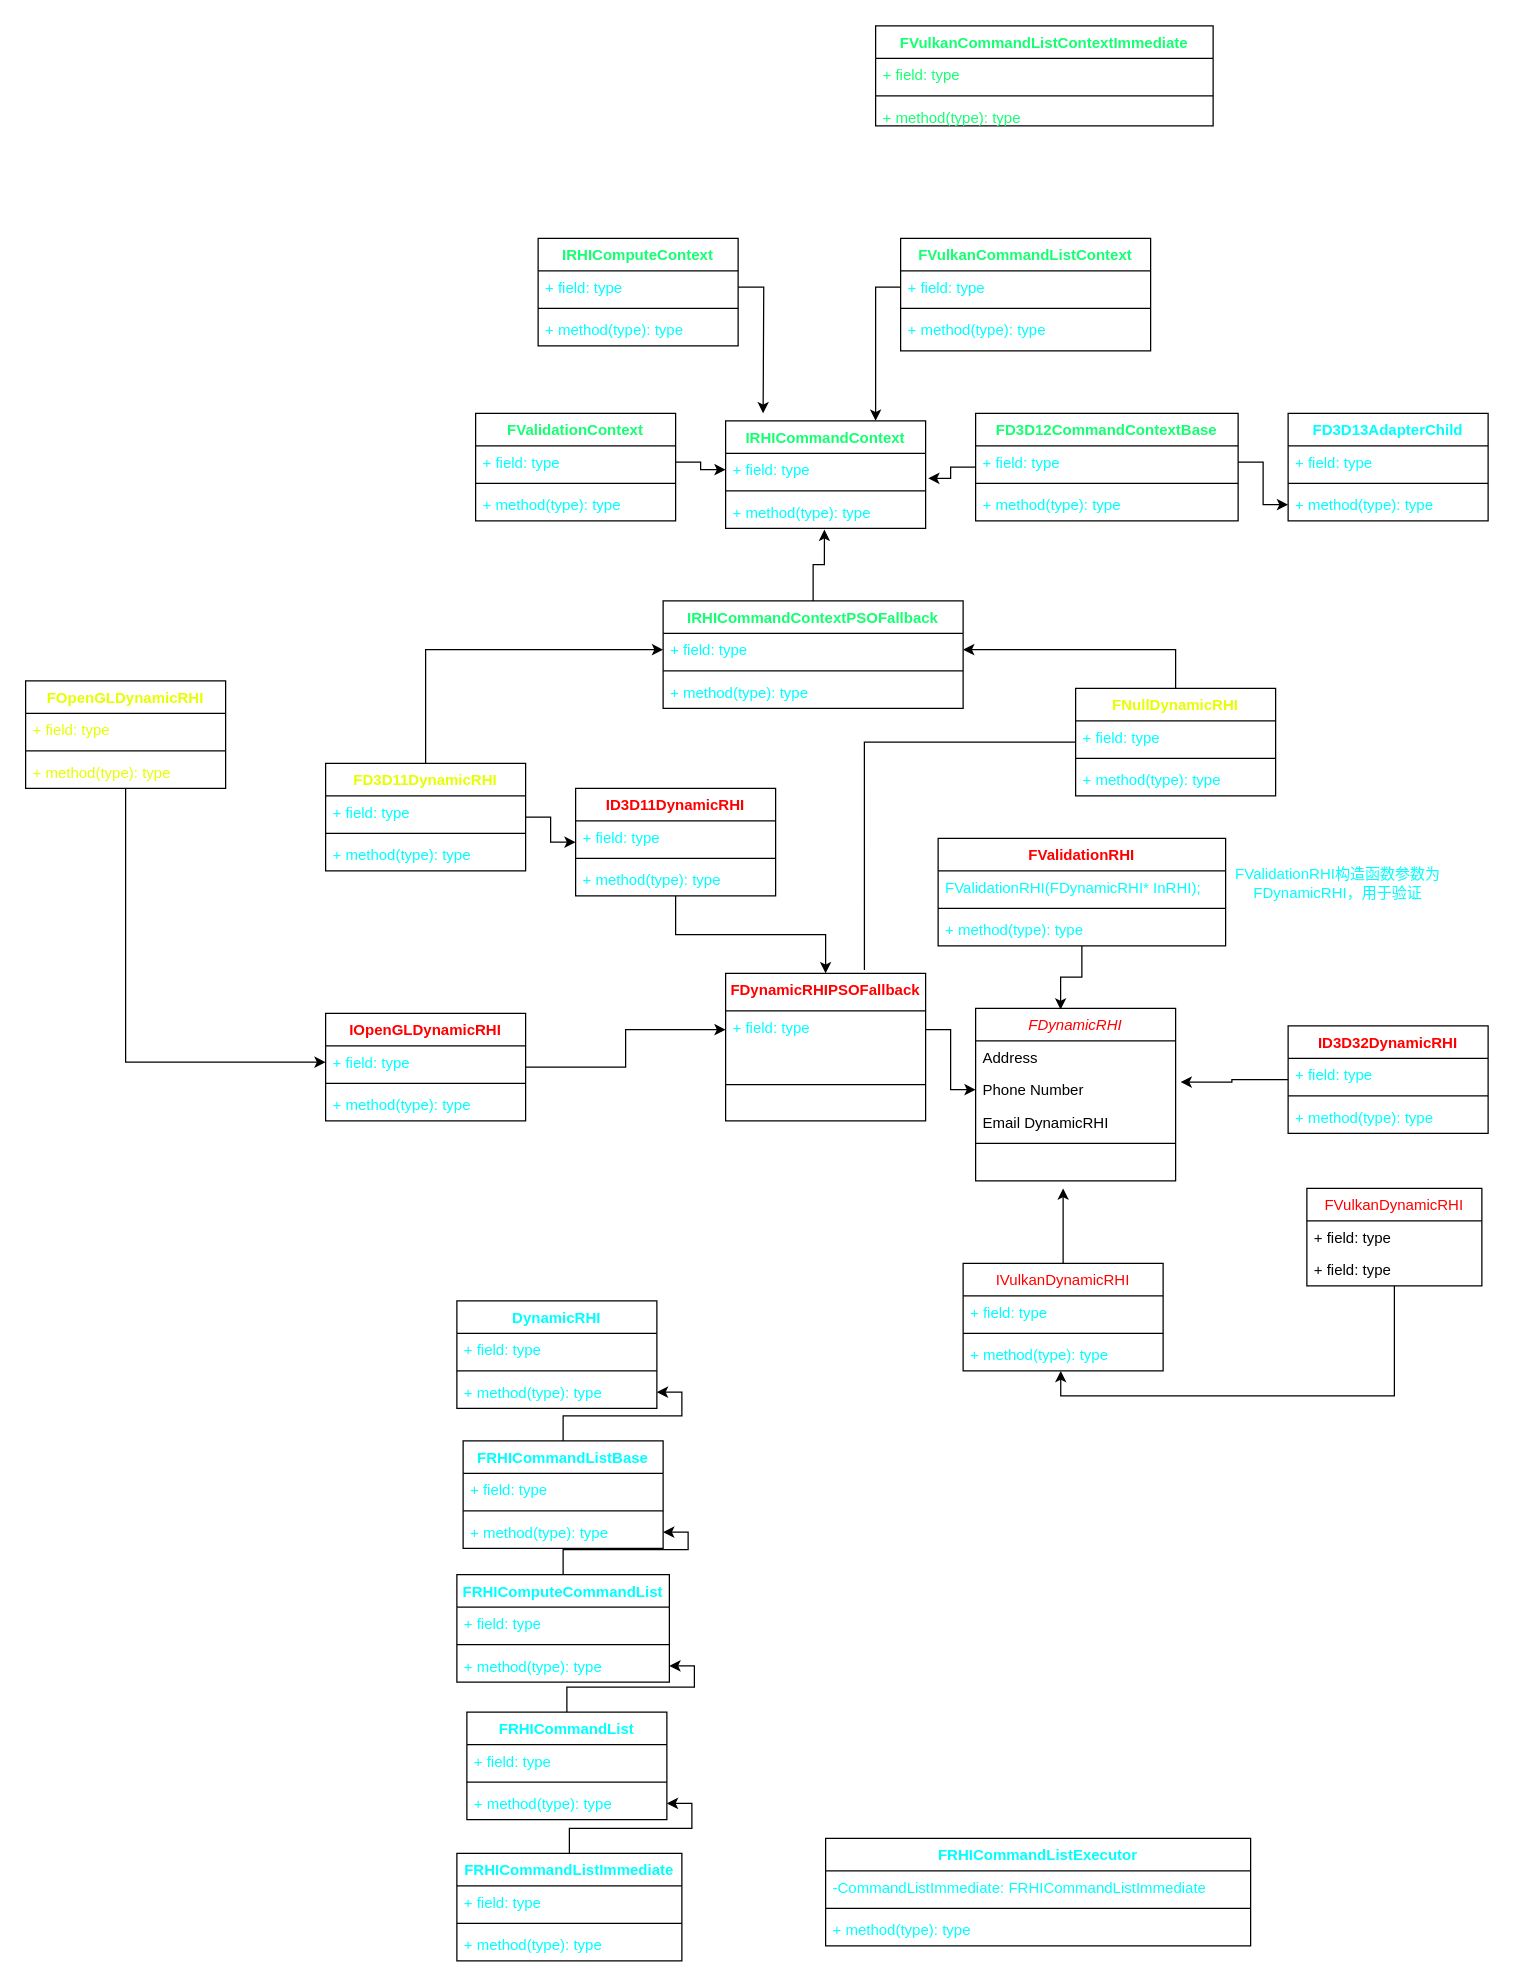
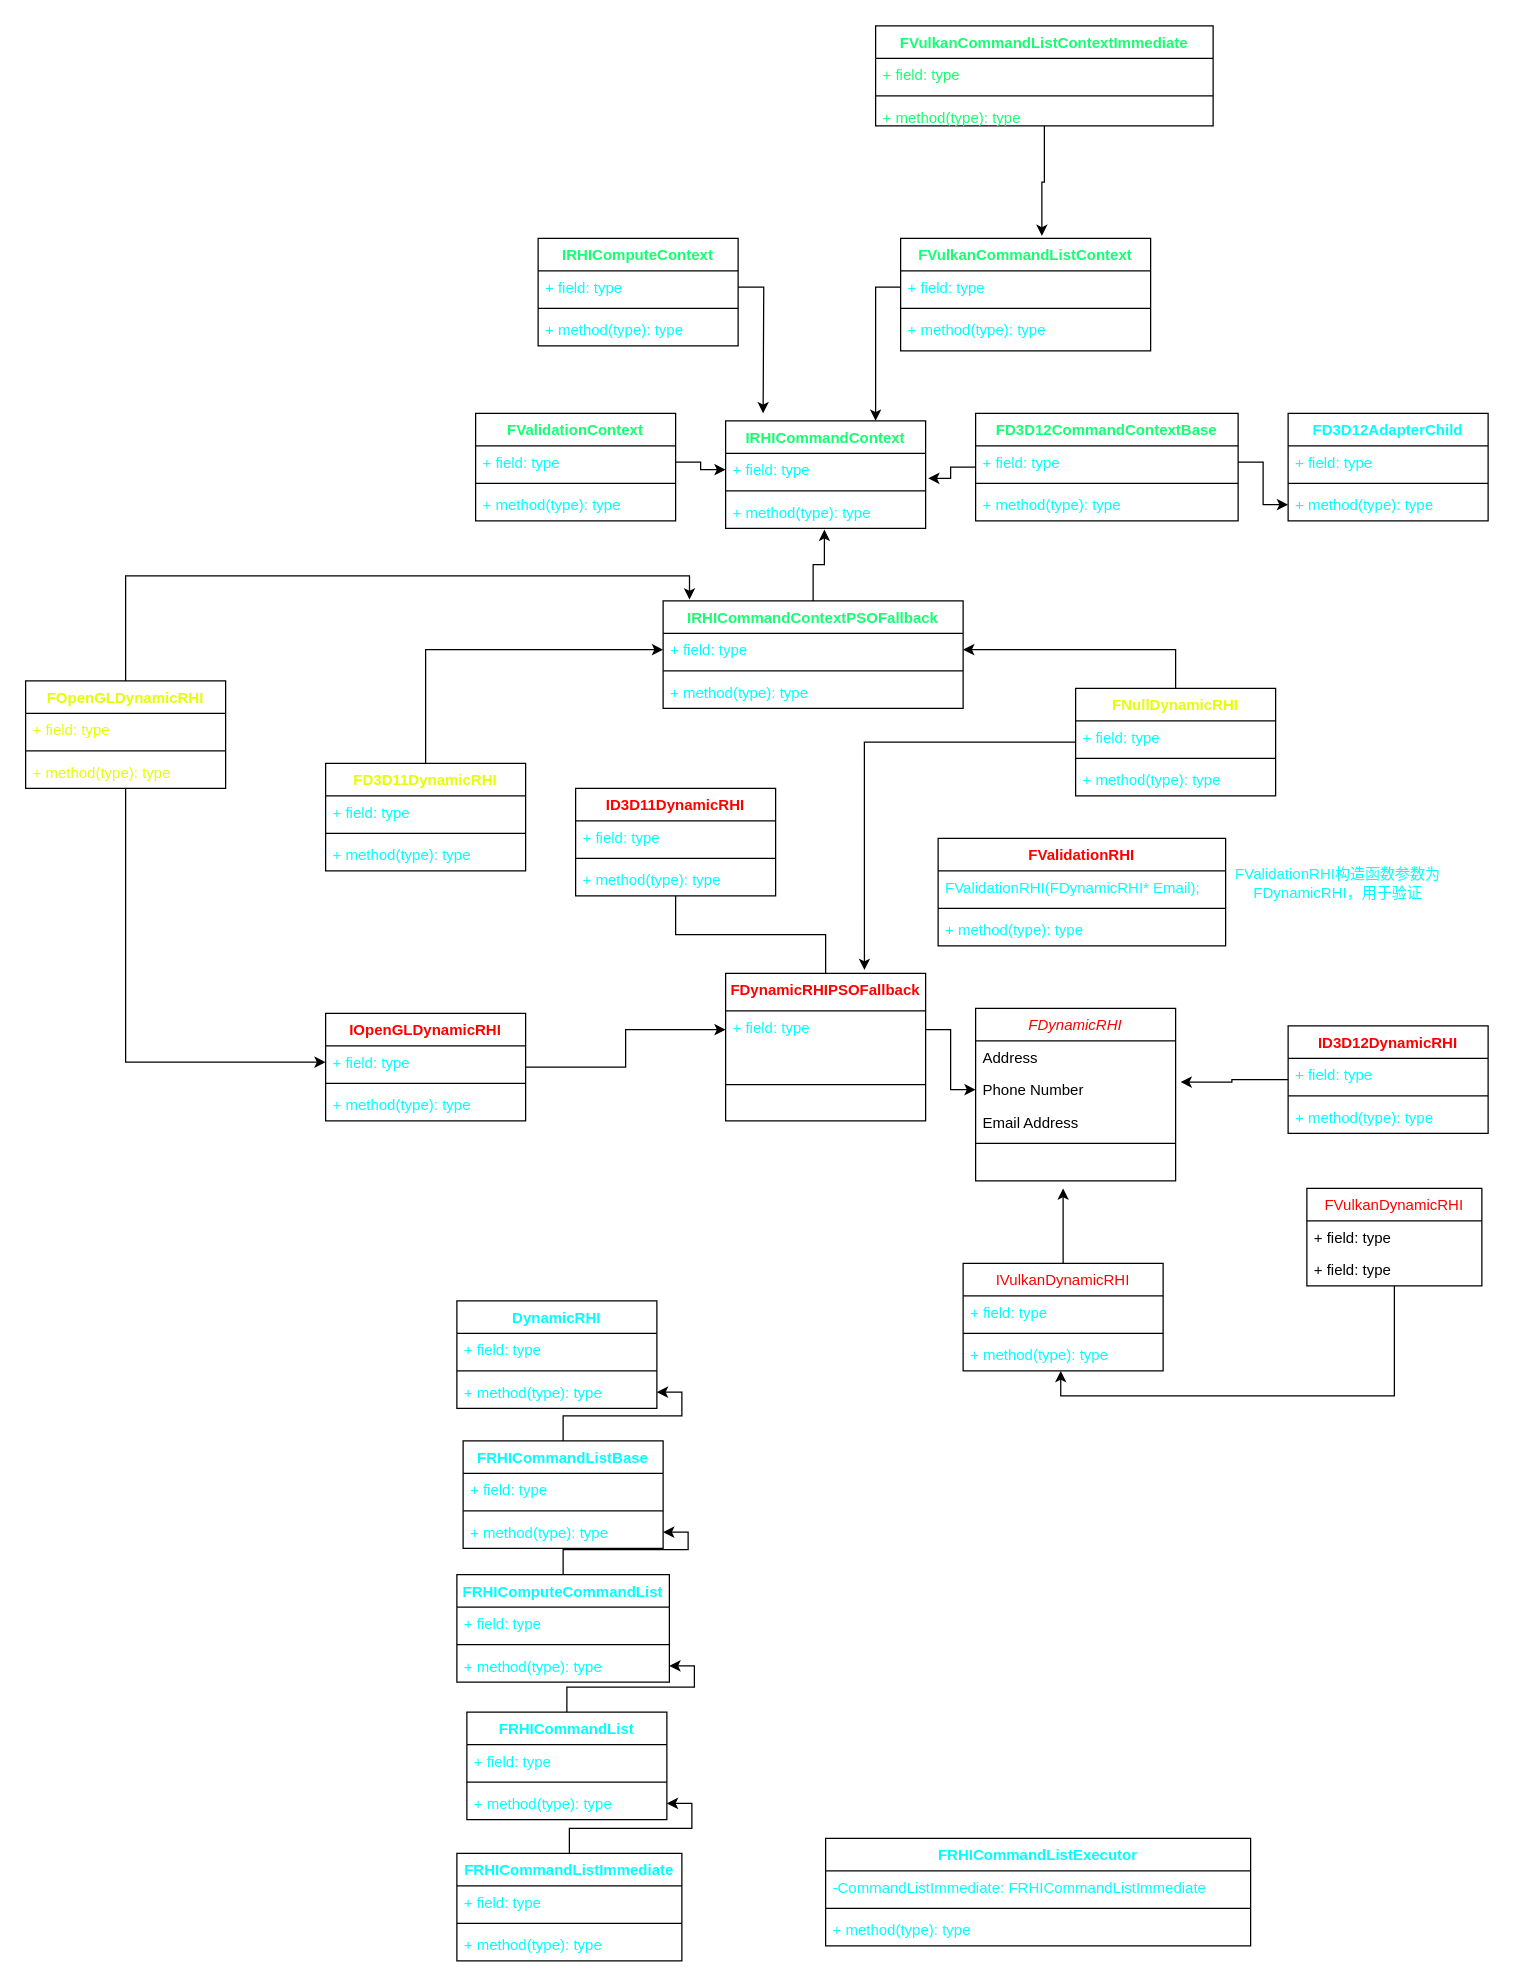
none -> (1044, 178)
(1388, 430) -> (1388, 430)
none -> (362, 576)
(551, 826) -> none
(1080, 888) -> (1076, 888)
(826, 963) -> (826, 966)
(864, 964) -> (864, 960)
(1074, 977) -> none
(1388, 1043) -> (1388, 1043)
(1042, 1123) -> (1031, 1123)
